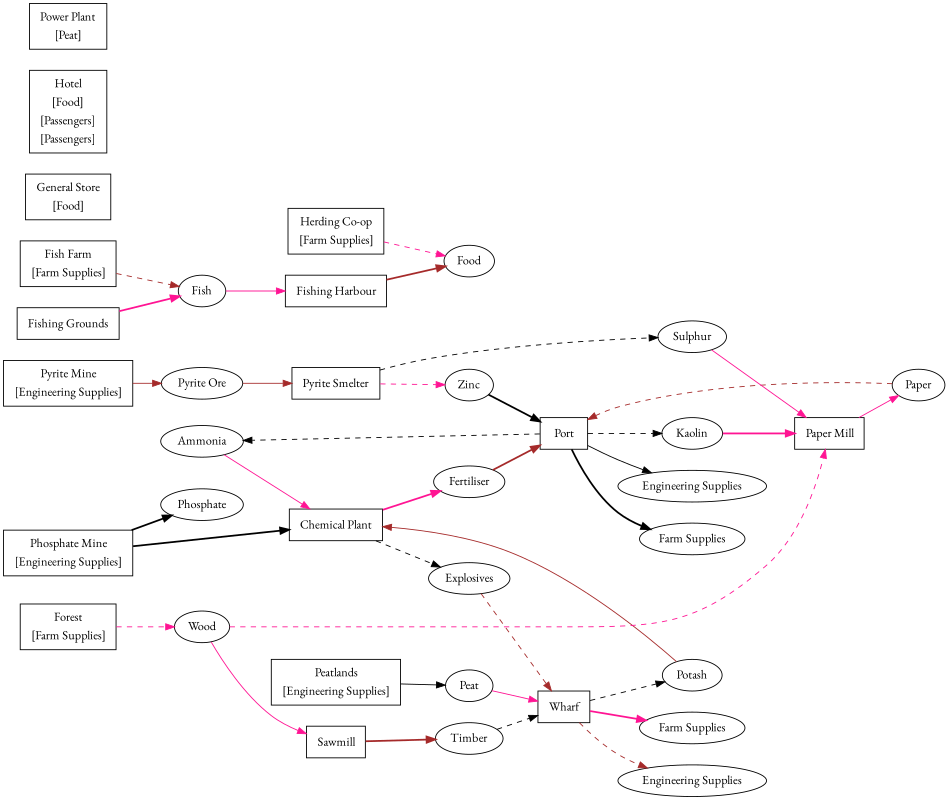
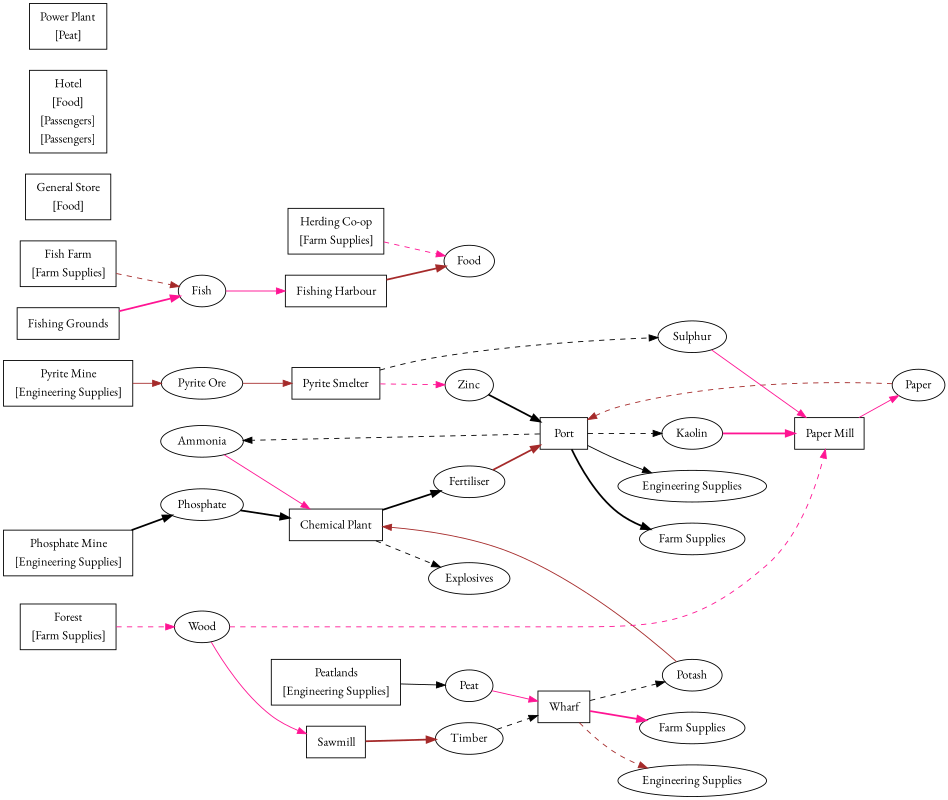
(407, 502) -> (407, 502)
(207, 538) -> (260, 513)
(514, 639) -> none
